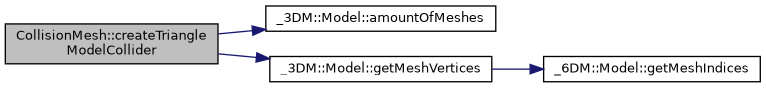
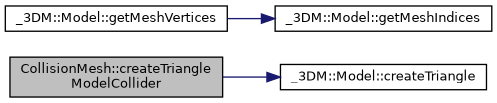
(381, 19) -> (383, 77)
(237, 56) -> none
(652, 69) -> (383, 19)
